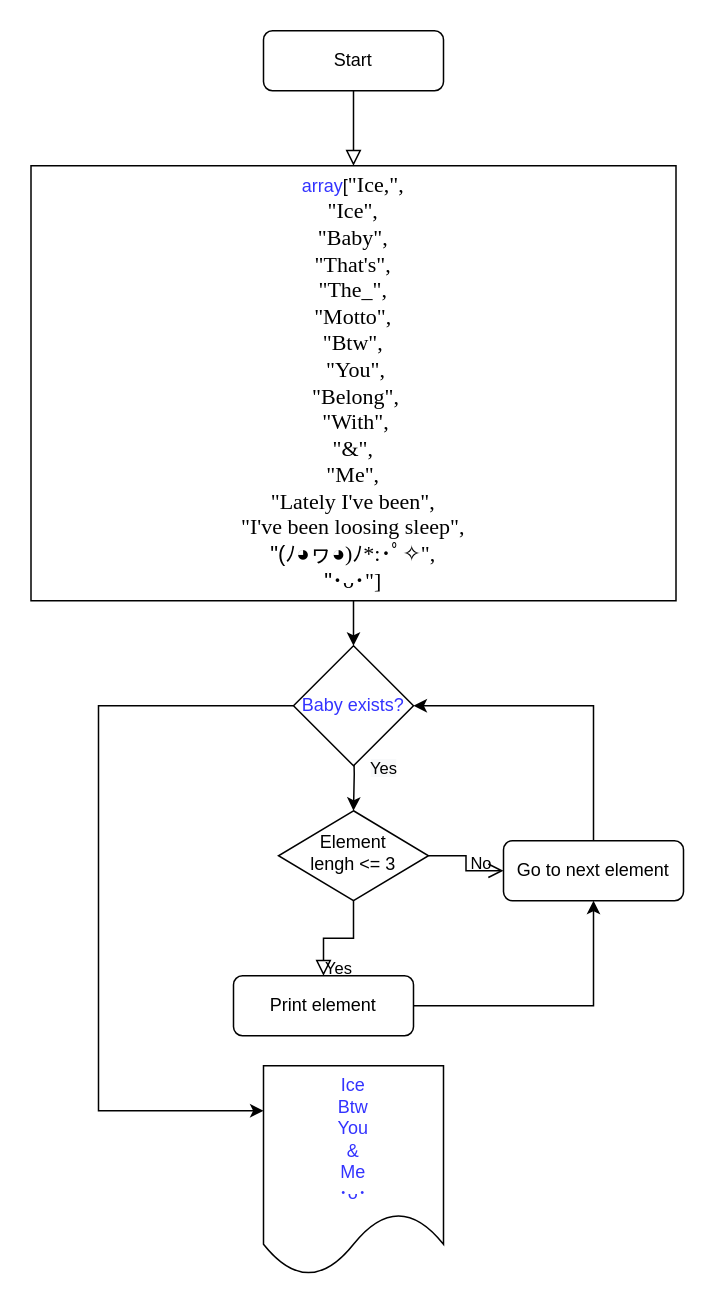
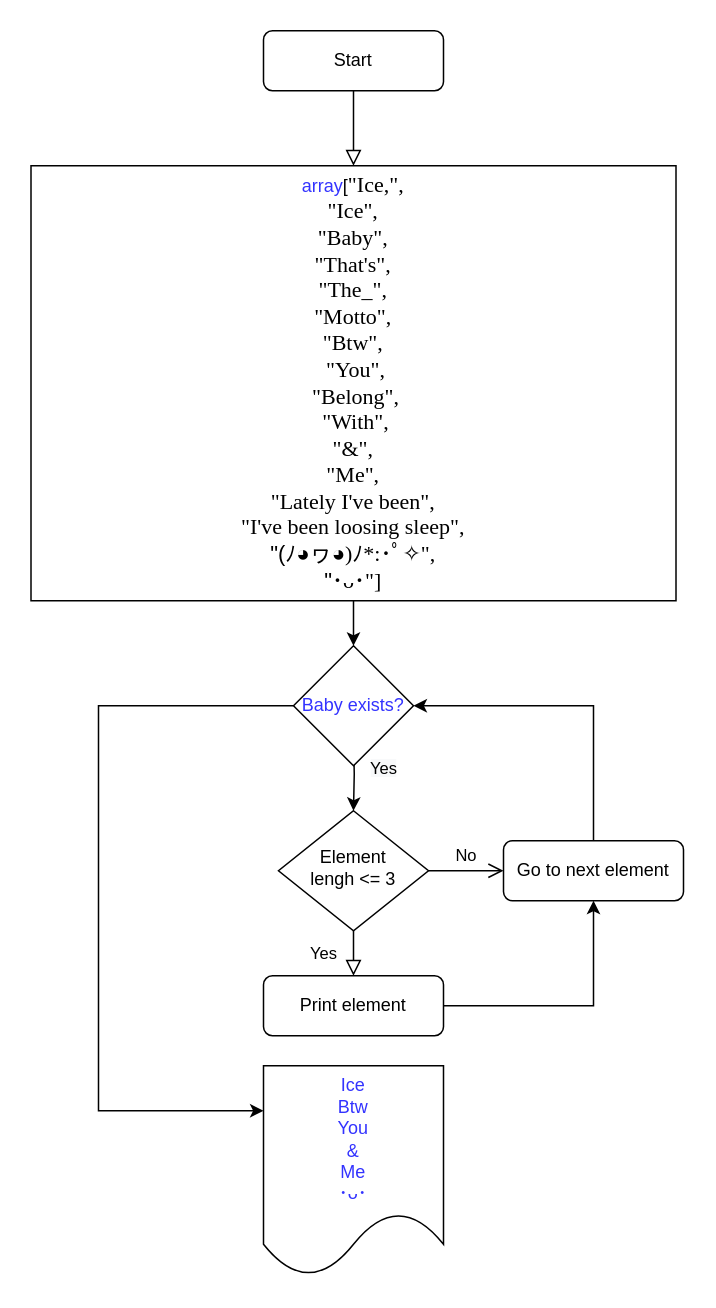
(353, 856) -> (353, 871)
(323, 1006) -> (353, 1006)
